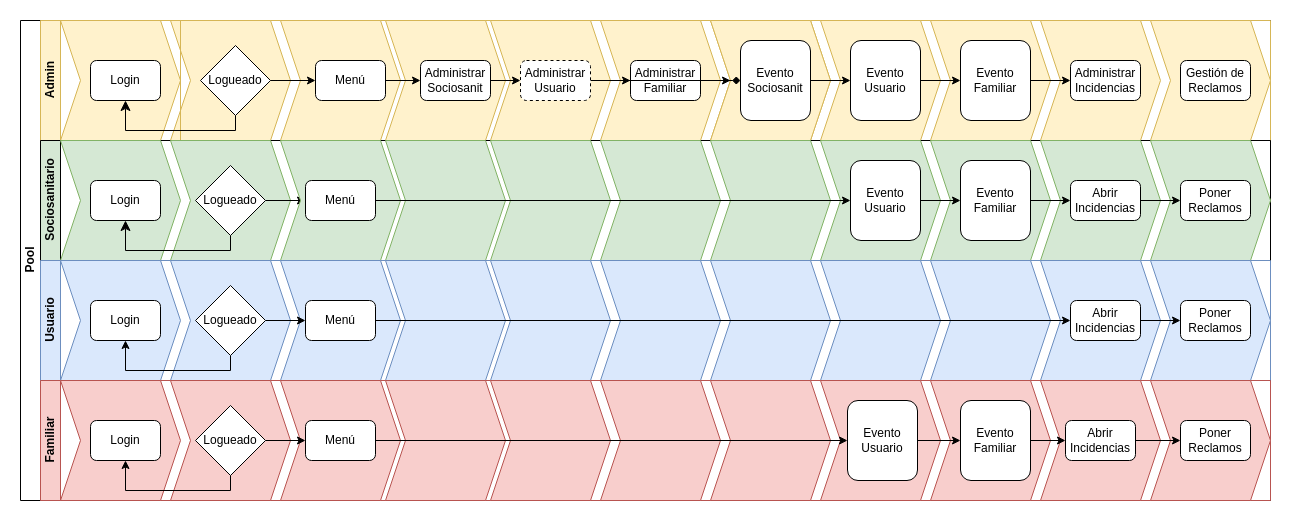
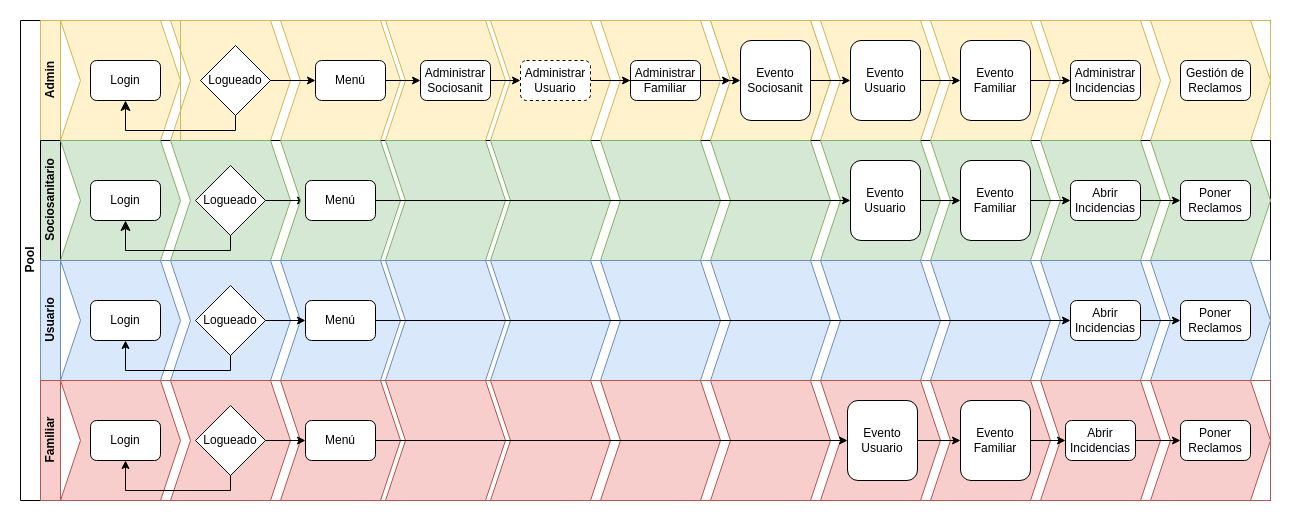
(732, 81) -> (732, 81)
